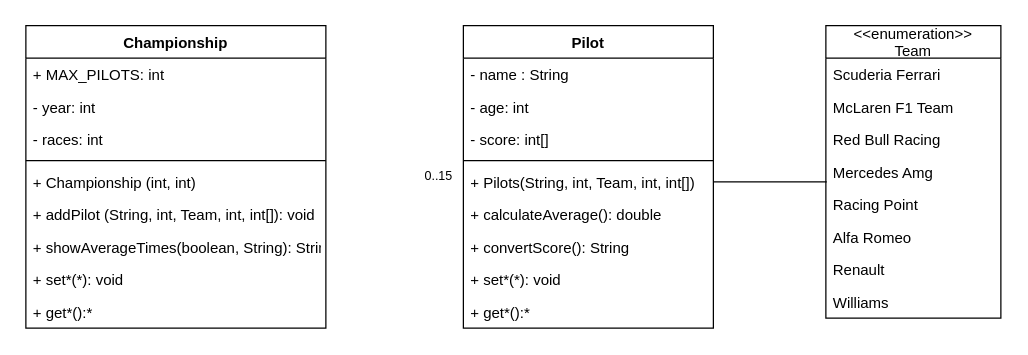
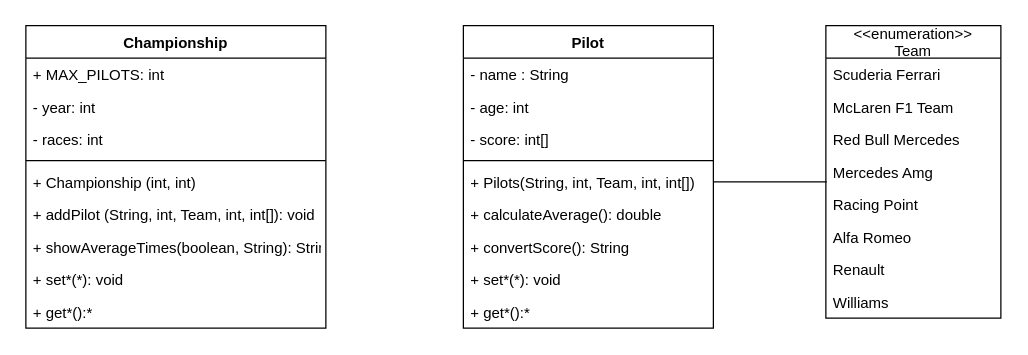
(886, 140) -> (896, 140)
(438, 176) -> none
